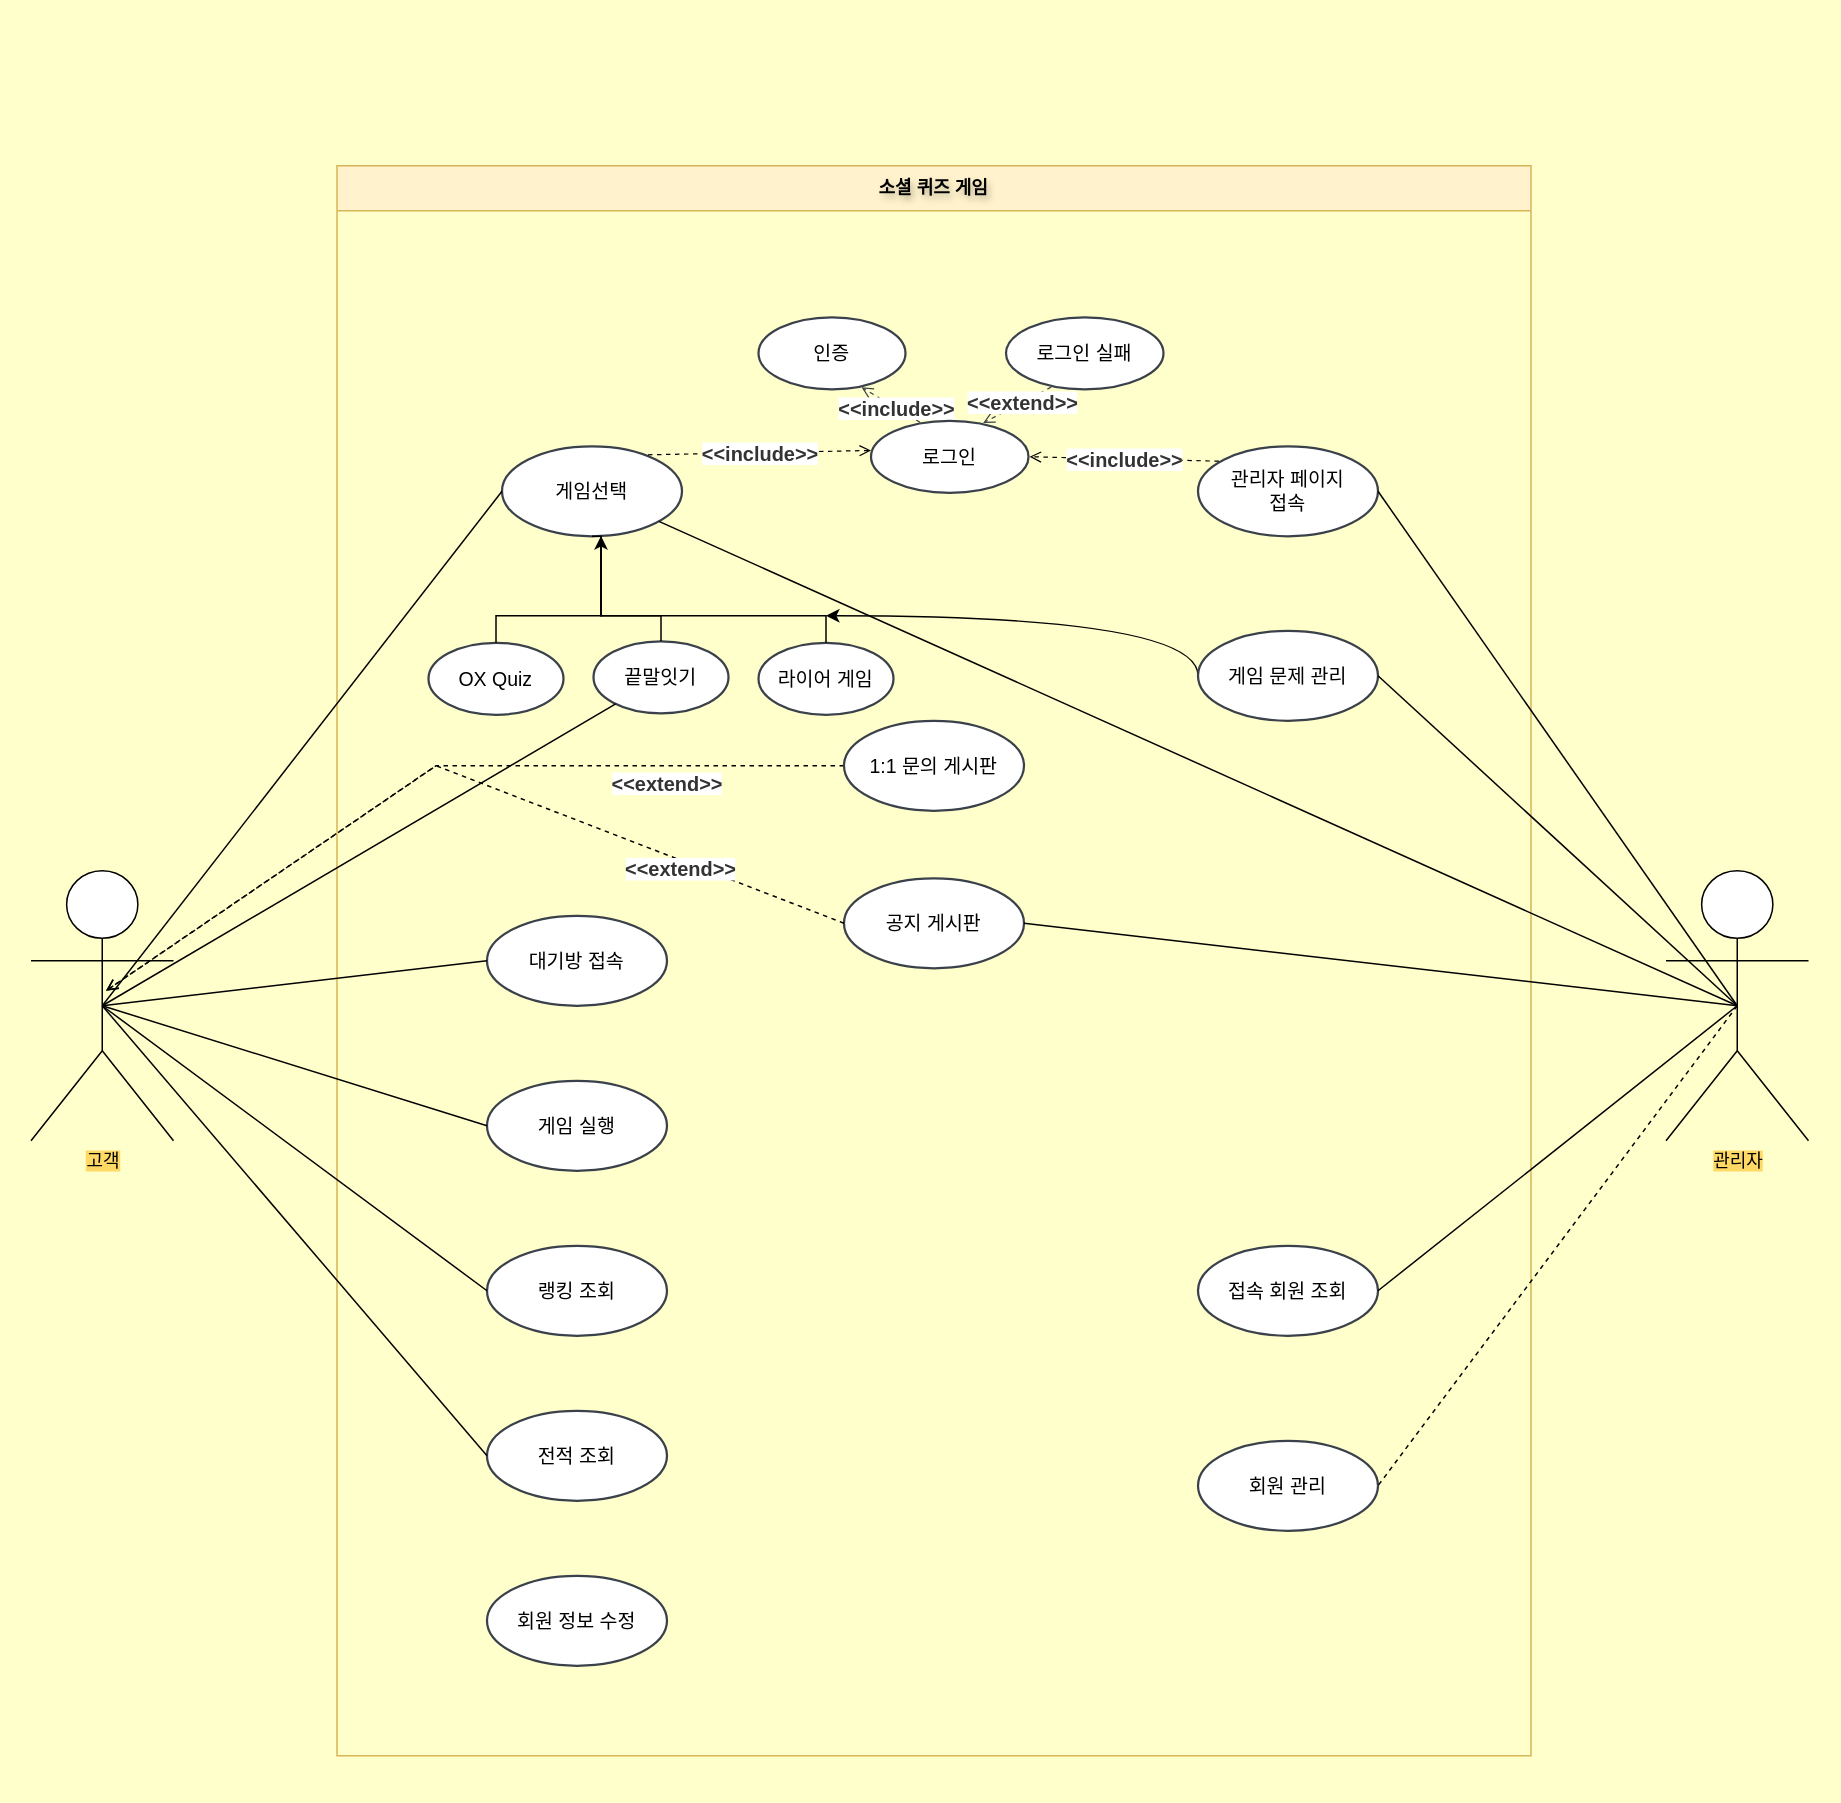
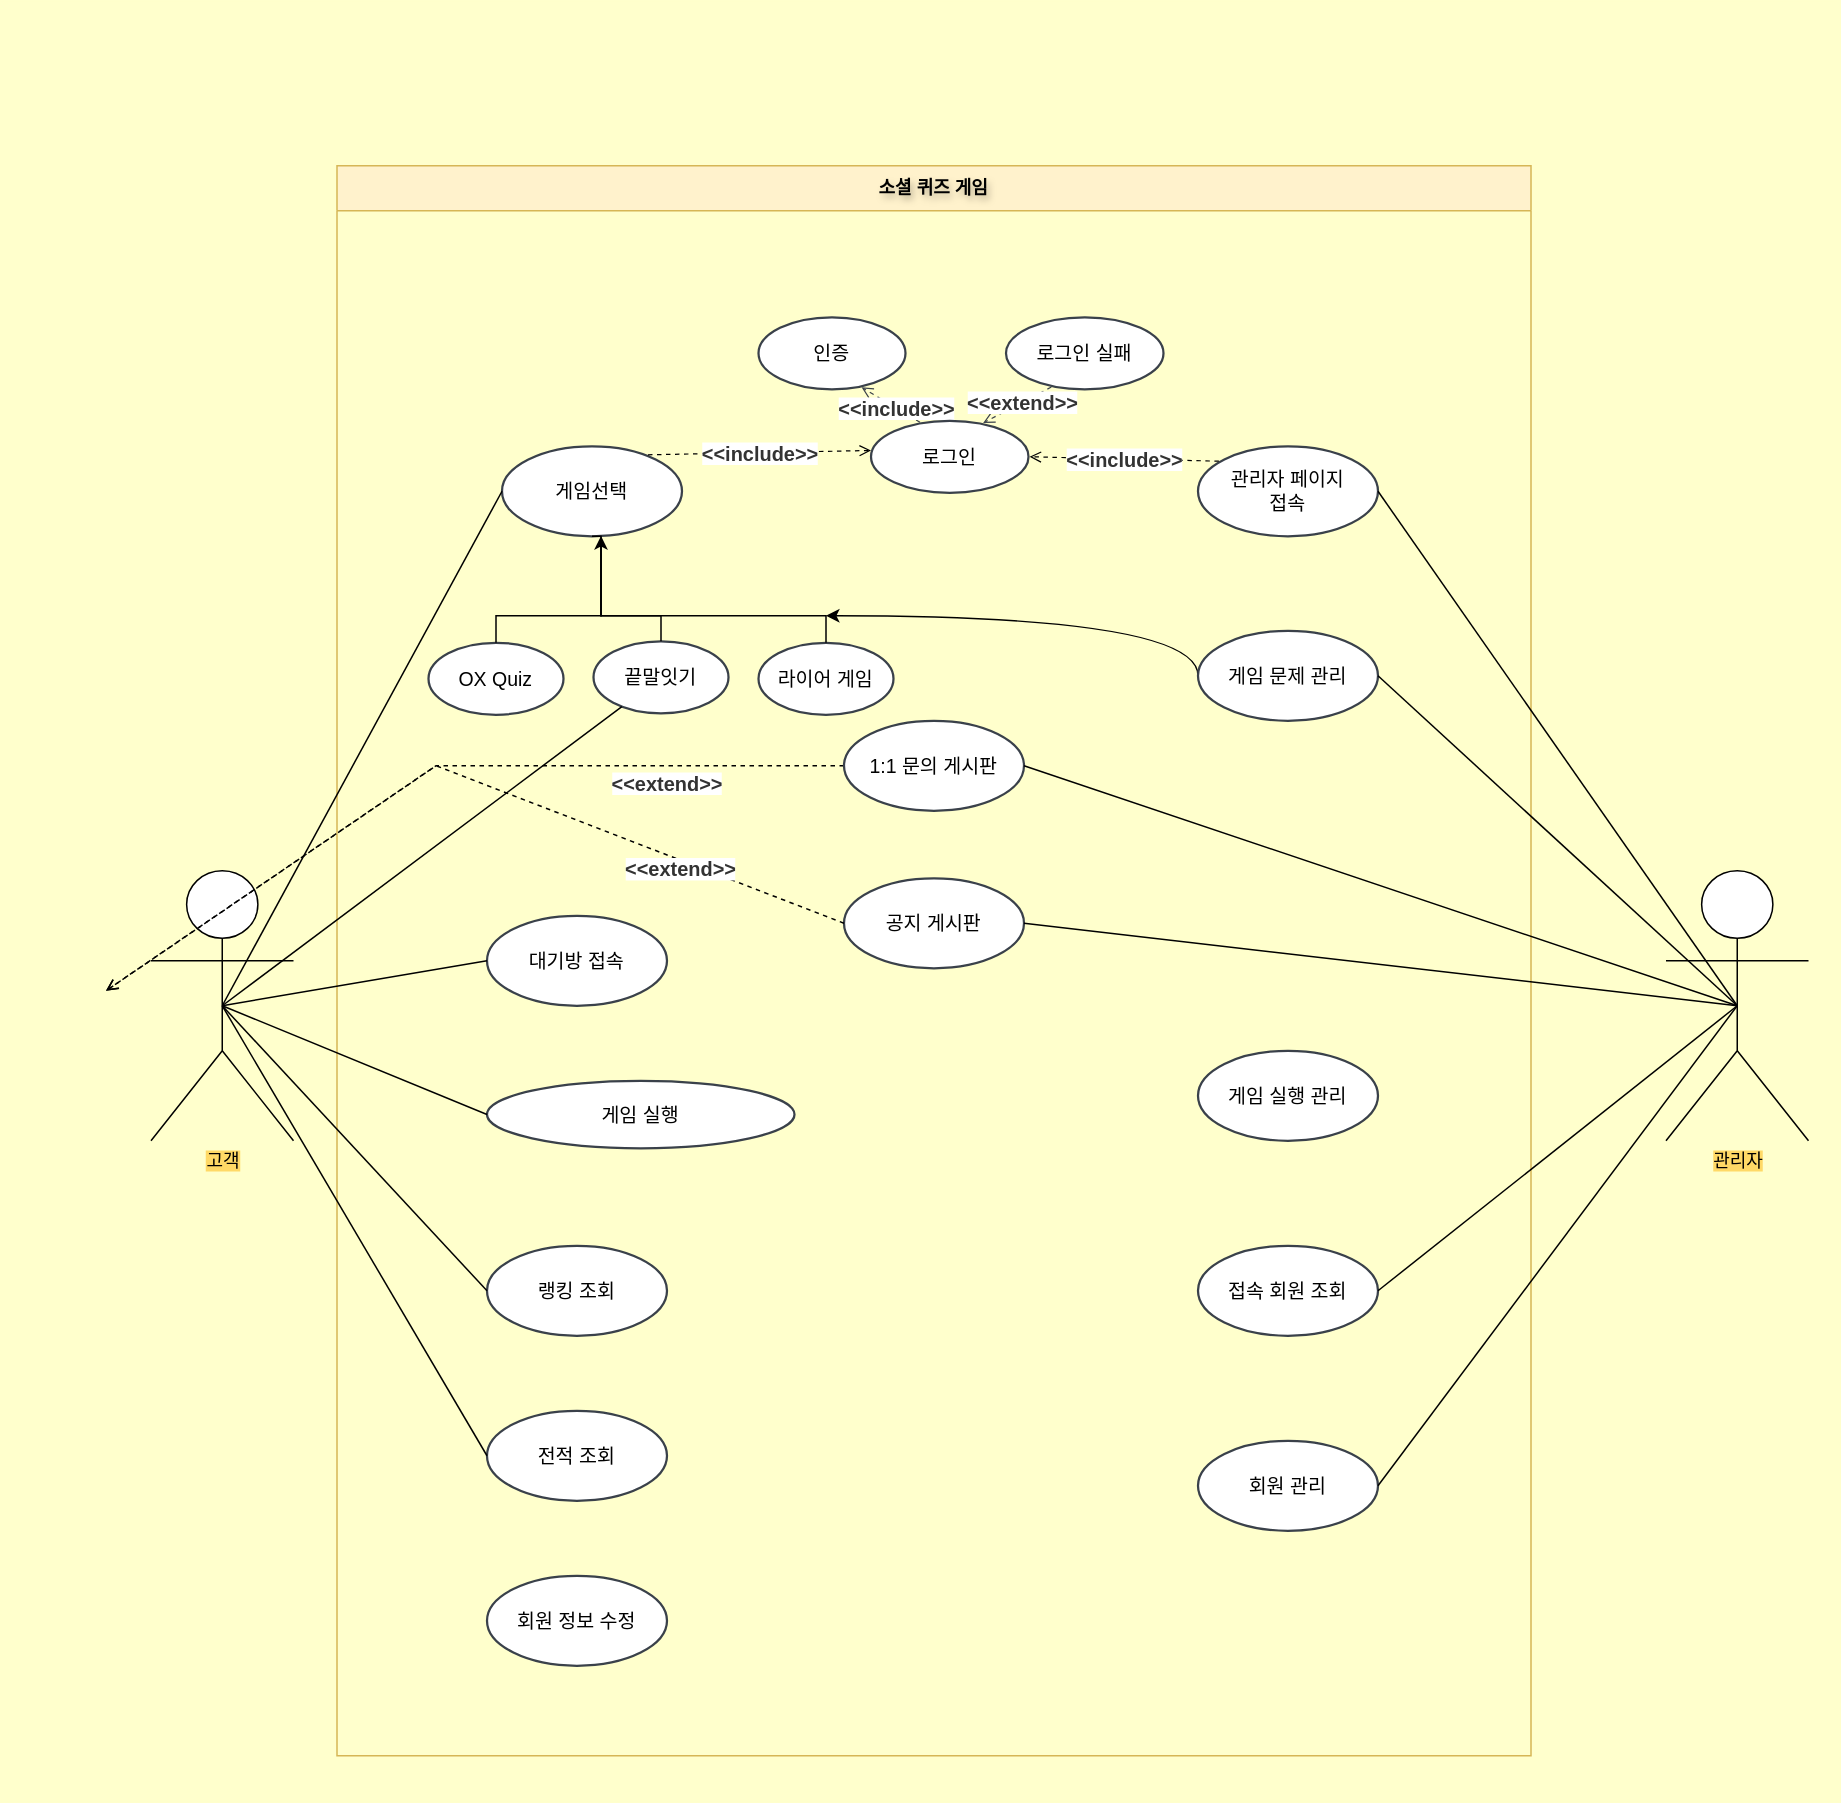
(1301, 810) -> (1374, 884)
(102, 1006) -> (222, 1006)
none -> (1288, 1096)
(577, 1126) -> (641, 1115)
(1633, 1144) -> (1633, 1144)
